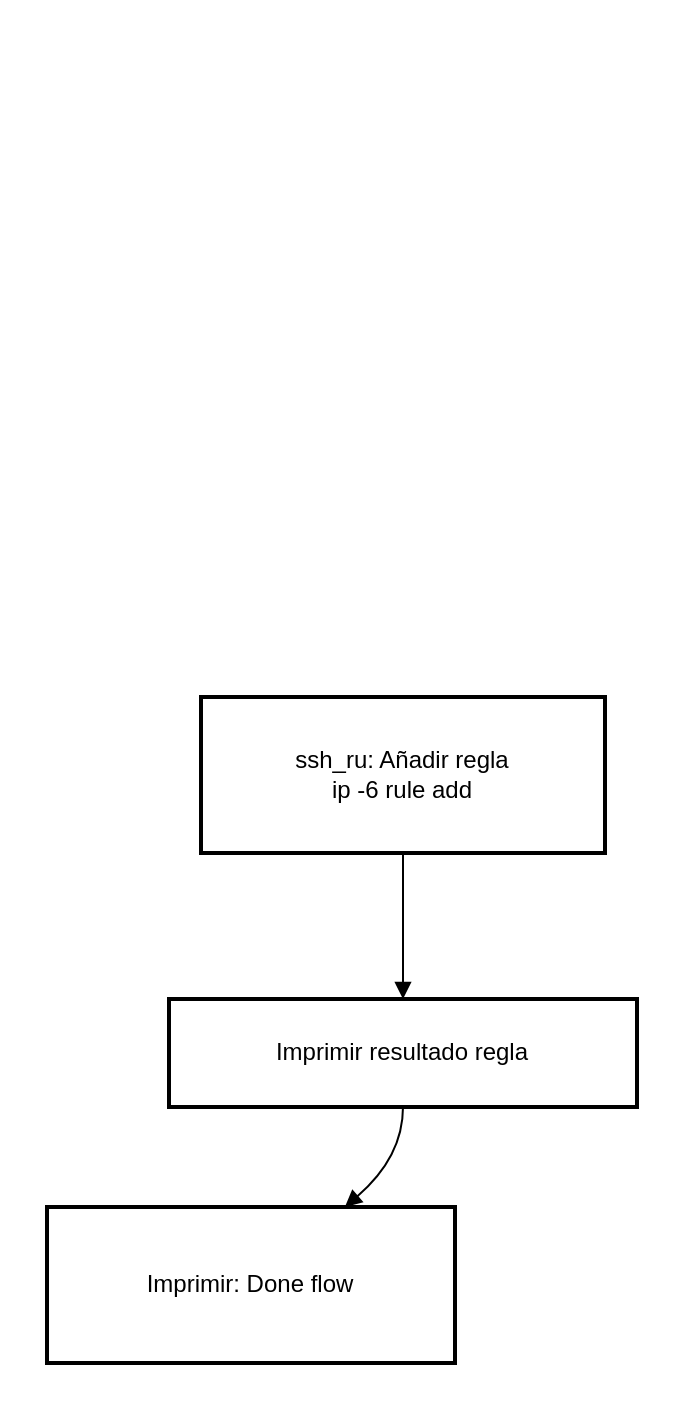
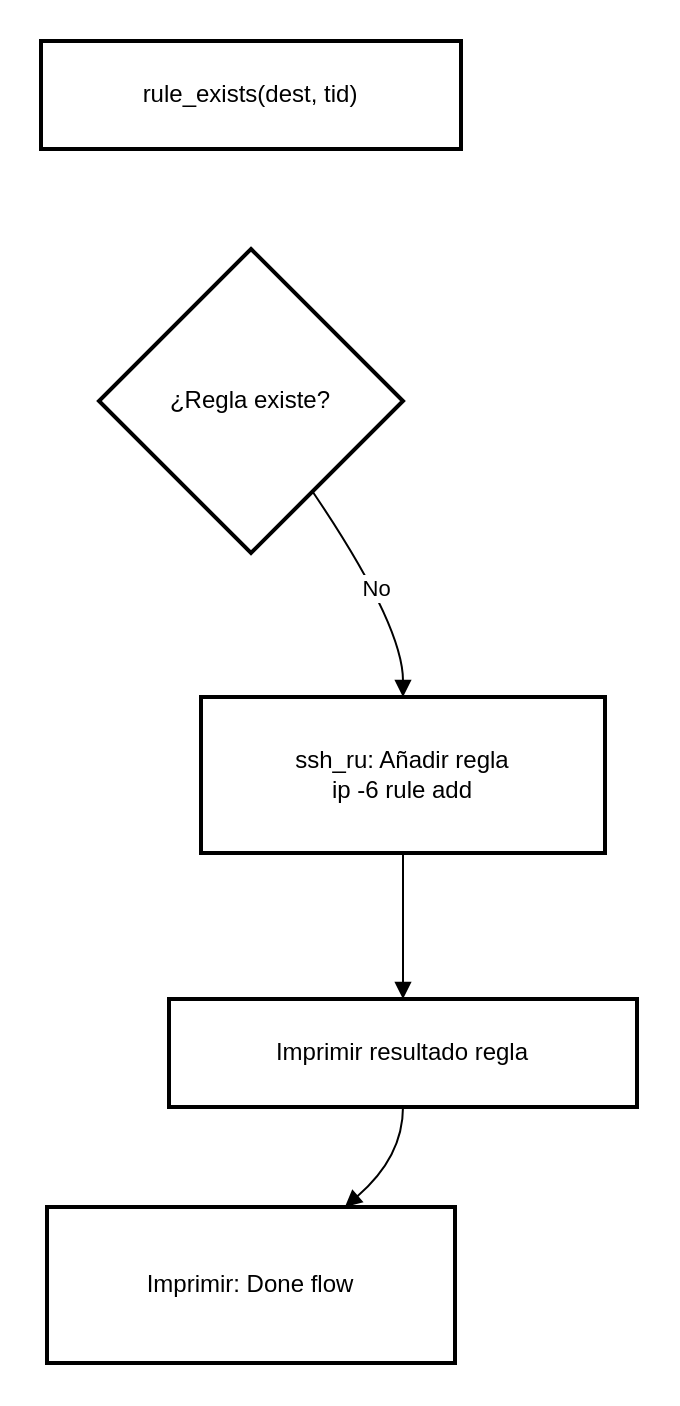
none -> (251, 95)
none -> (251, 401)
none -> (367, 581)
